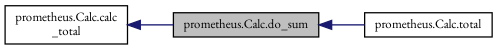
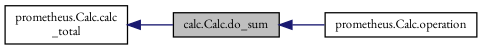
(246, 25) -> (226, 25)
(428, 25) -> (401, 25)
